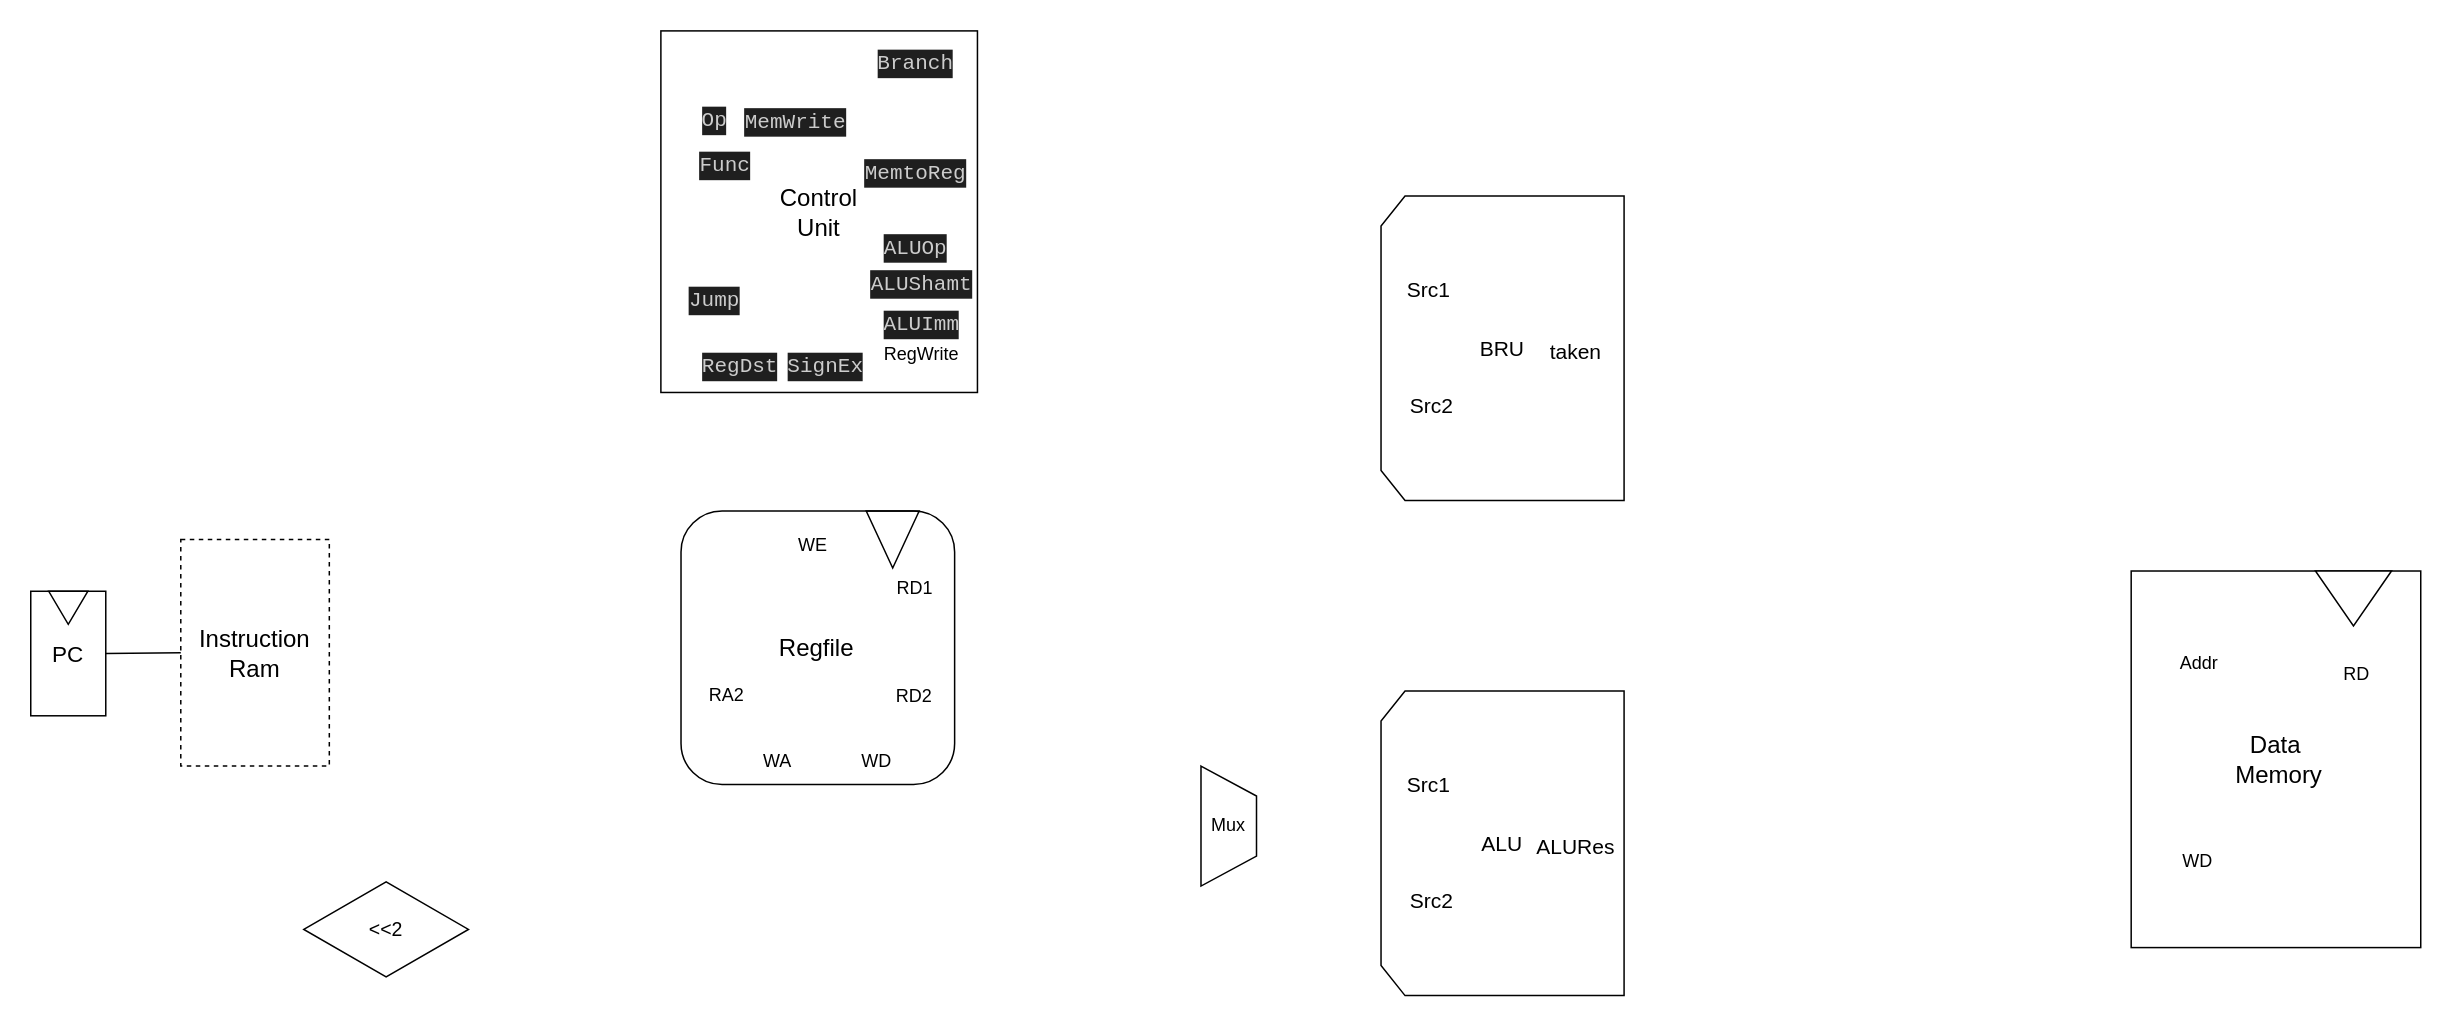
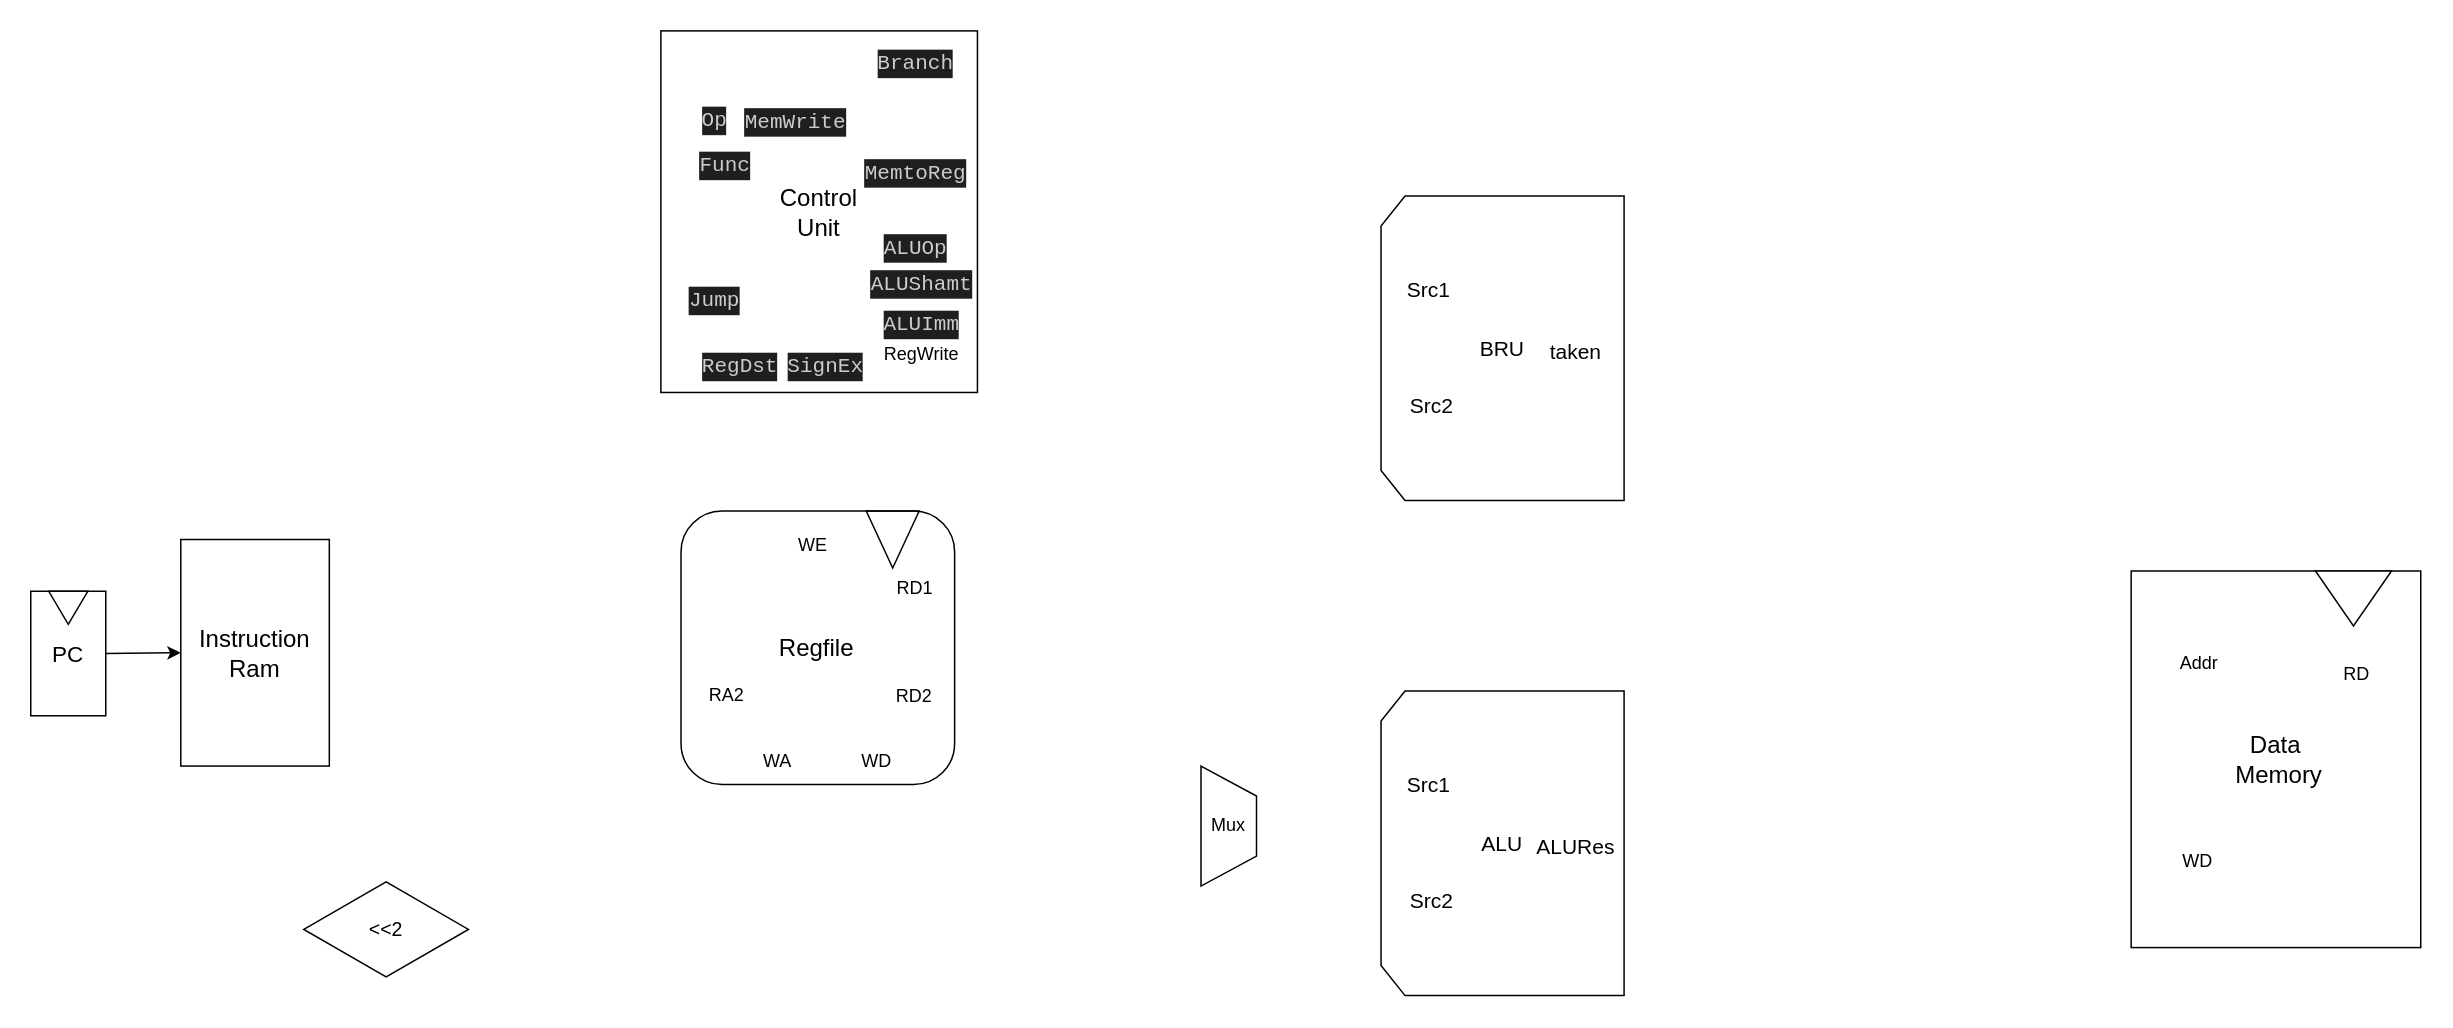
(174, 653) -> (169, 653)
(255, 653) -> (255, 653)
